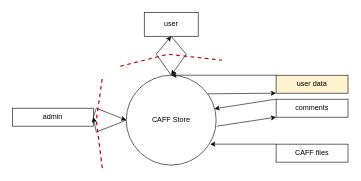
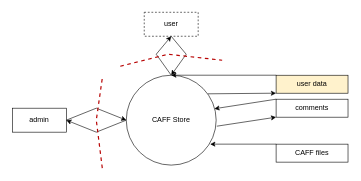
(171, 24) -> (171, 24)
(53, 117) -> (39, 120)
